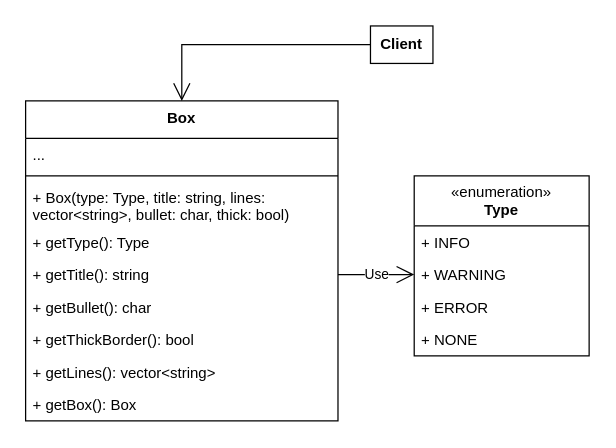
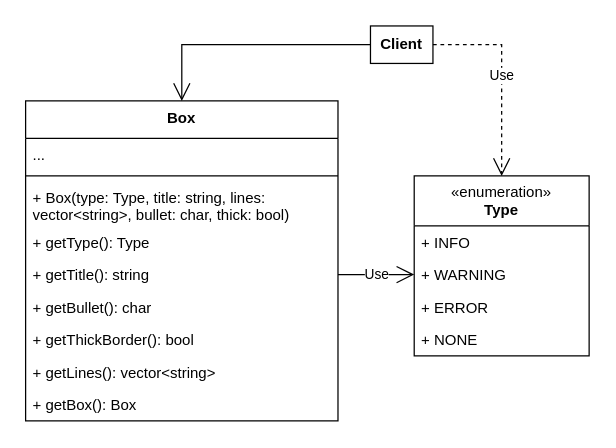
none -> (502, 74)
